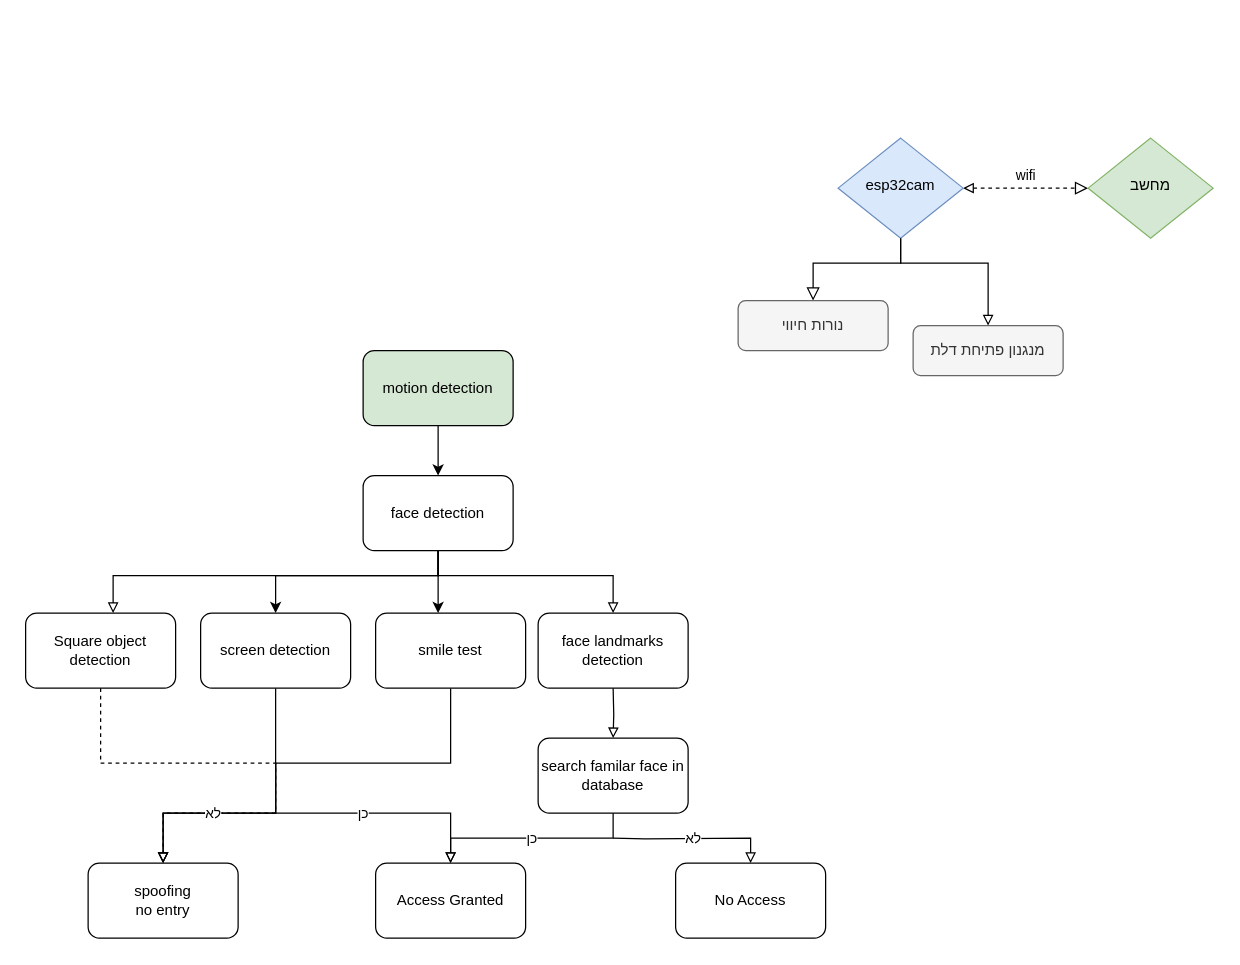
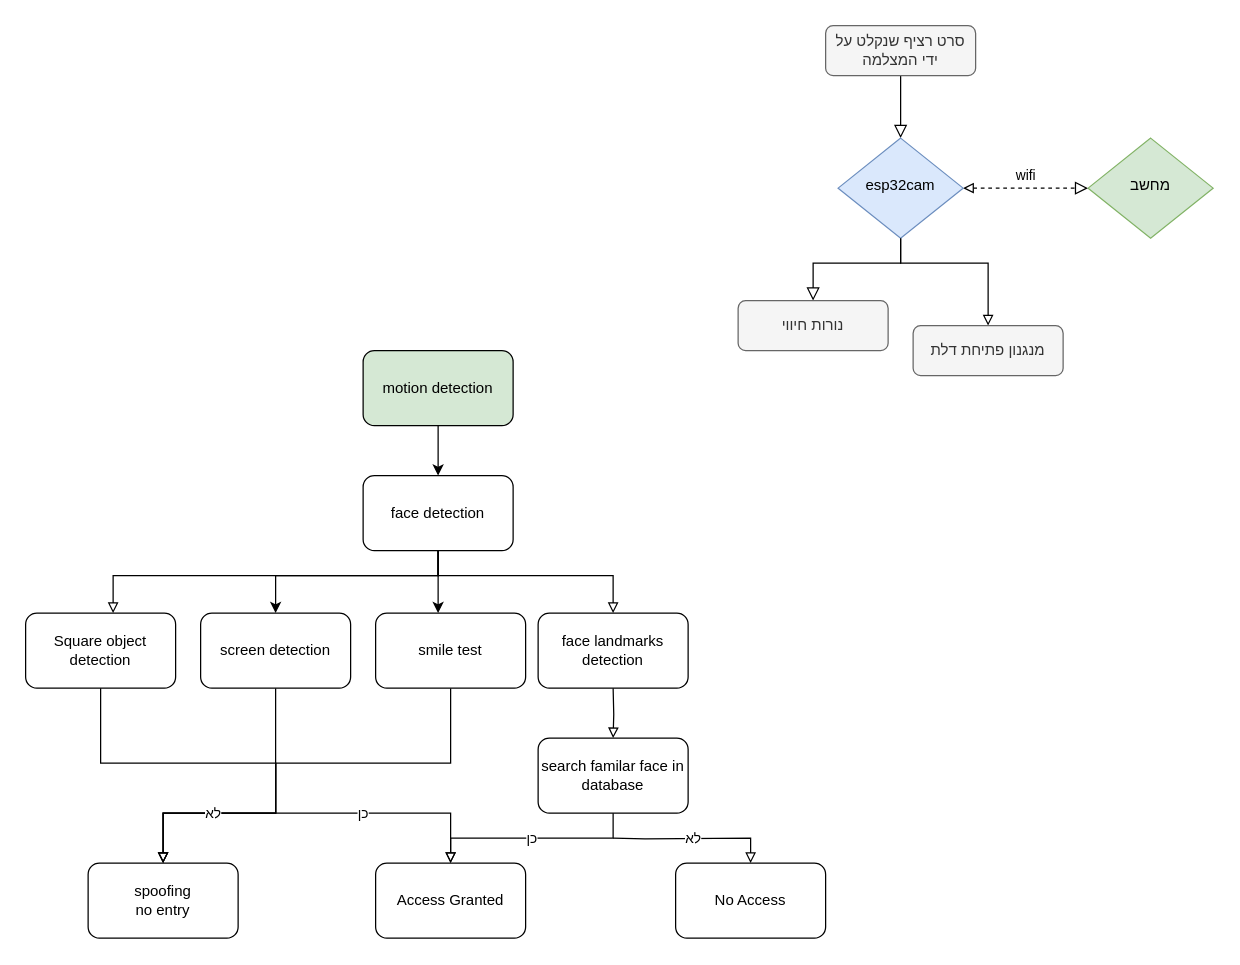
none -> (901, 51)
none -> (901, 100)
(150, 763) -> (150, 763)
